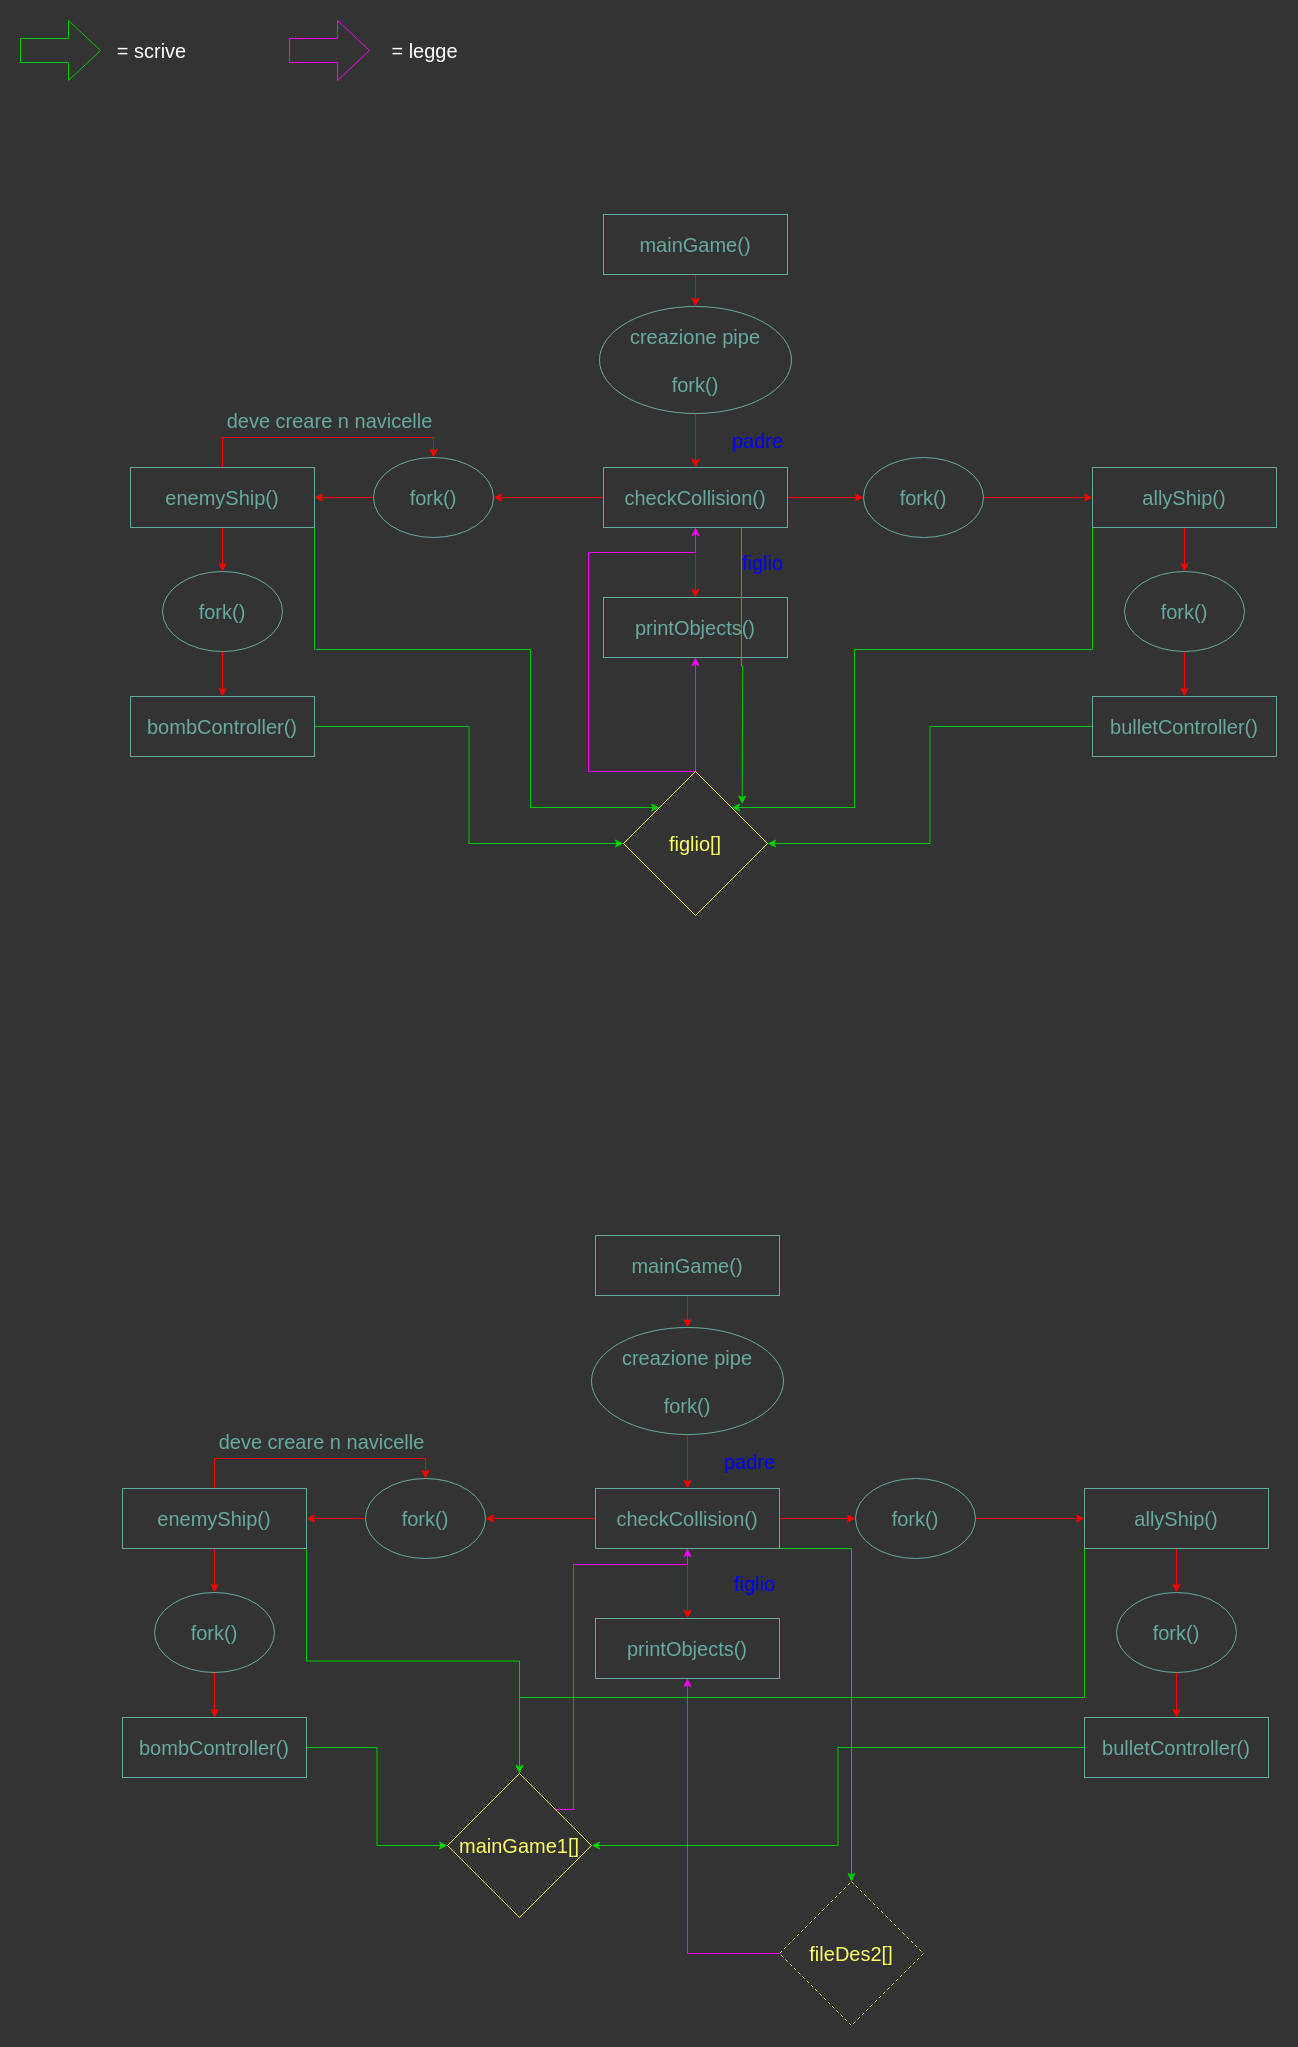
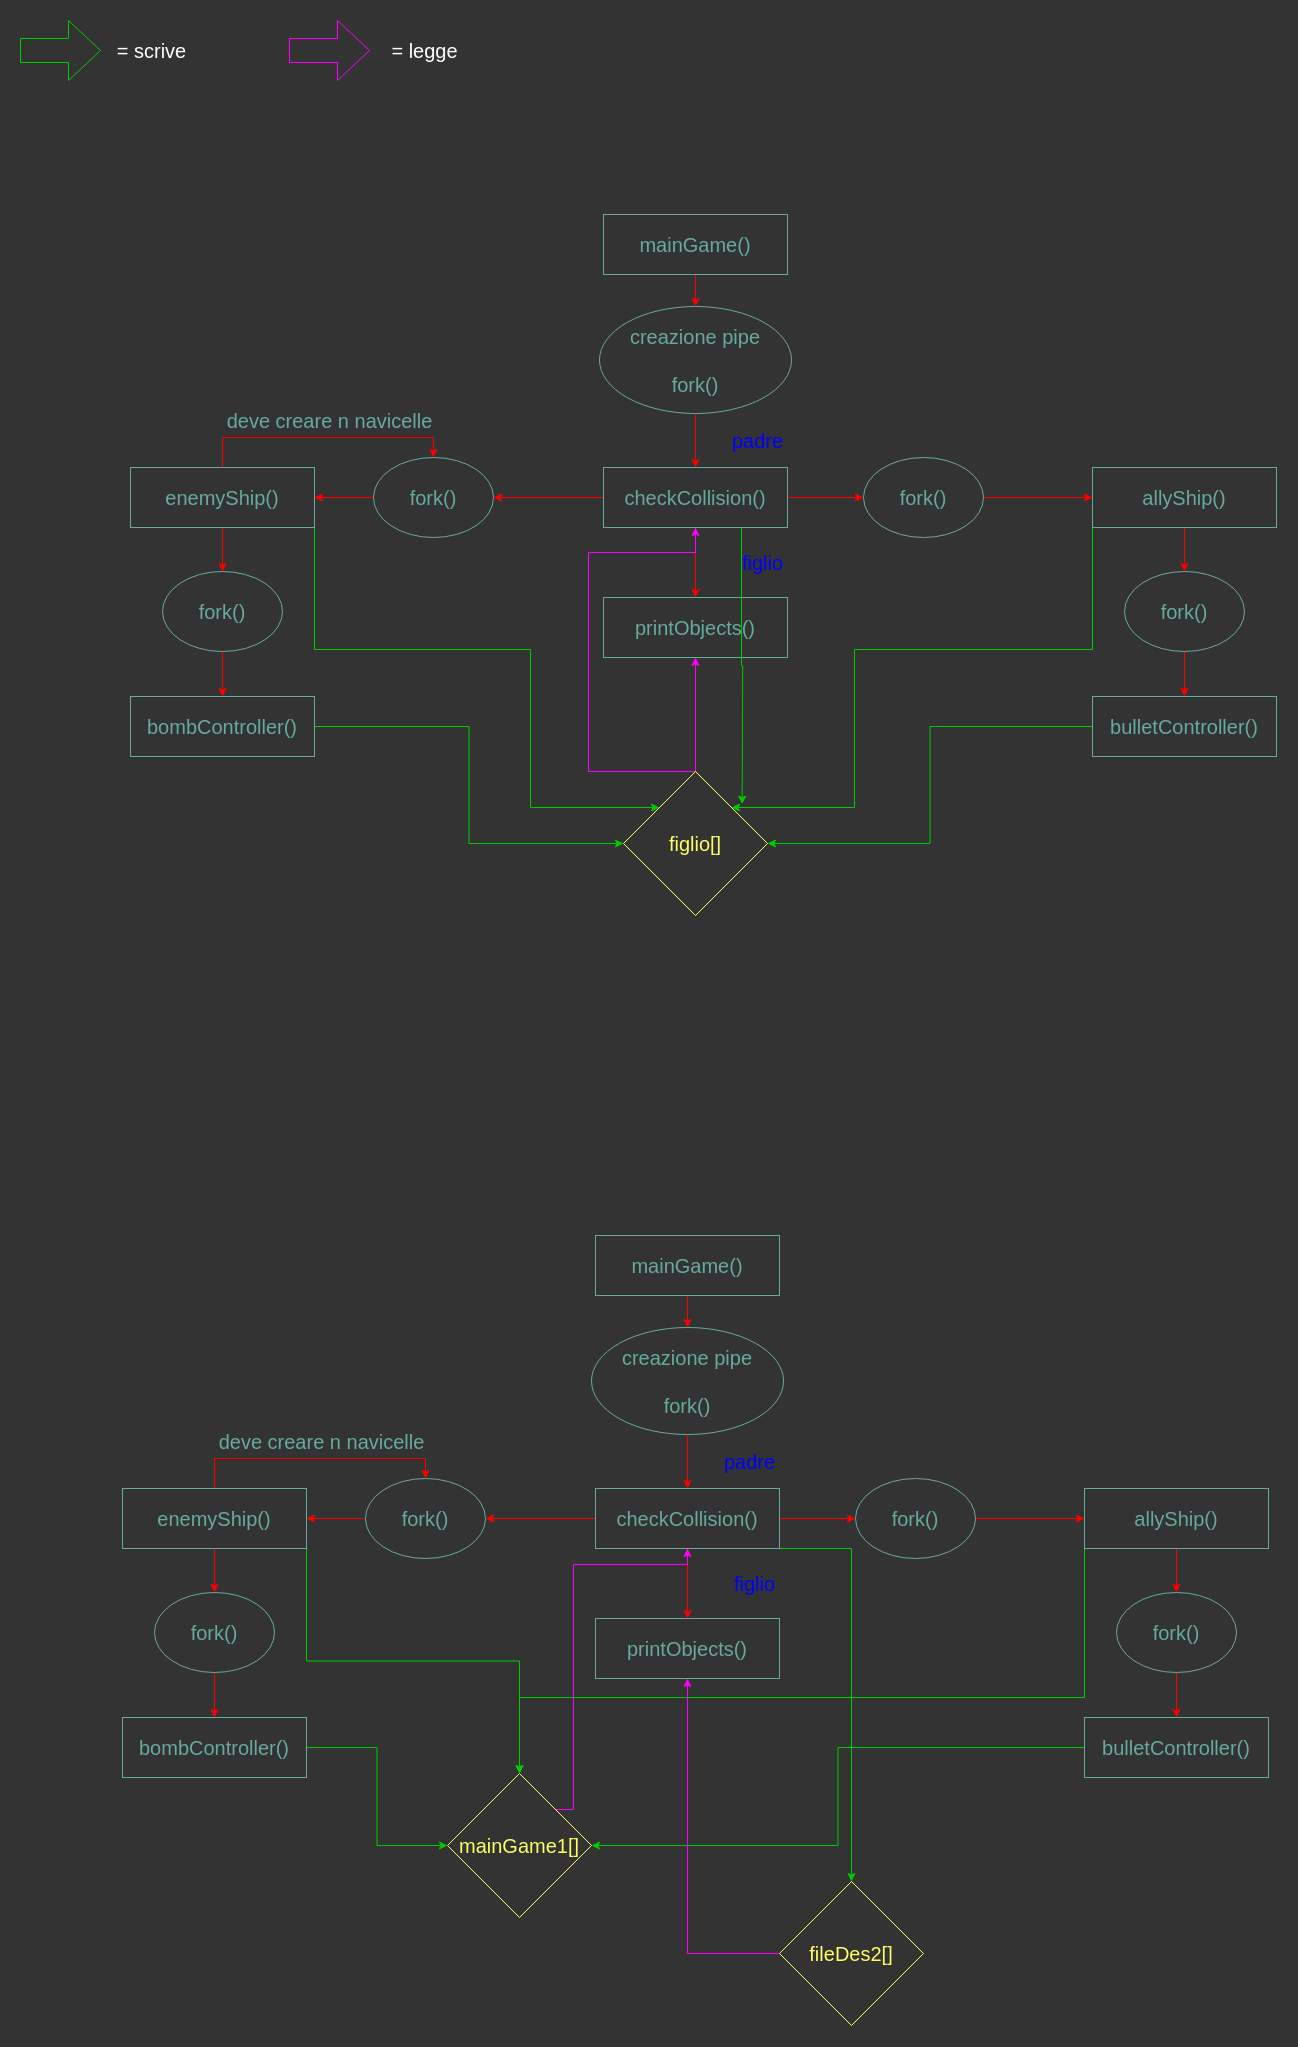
(852, 1954) -> (852, 1954)
